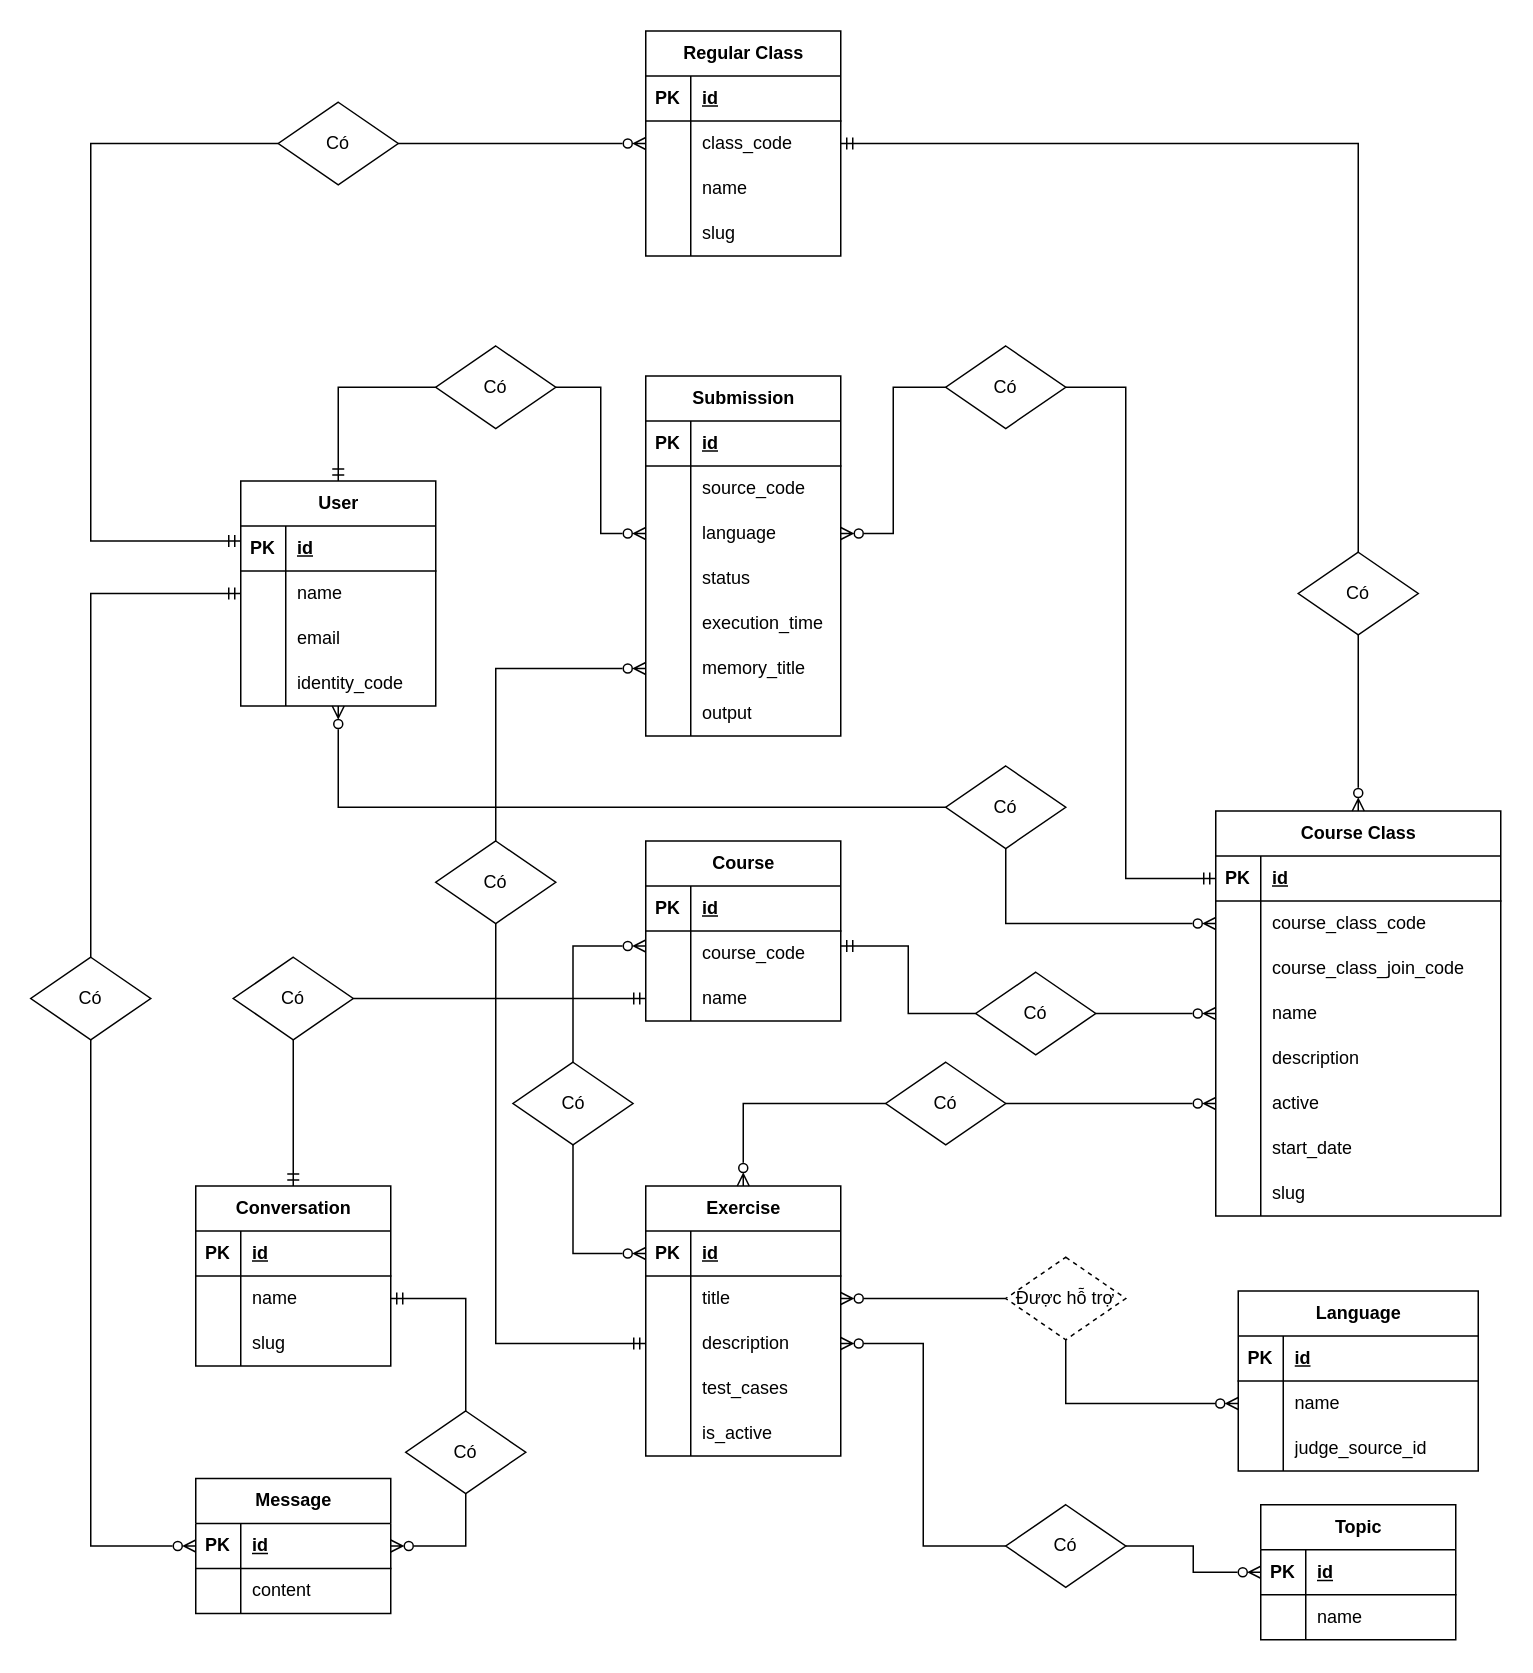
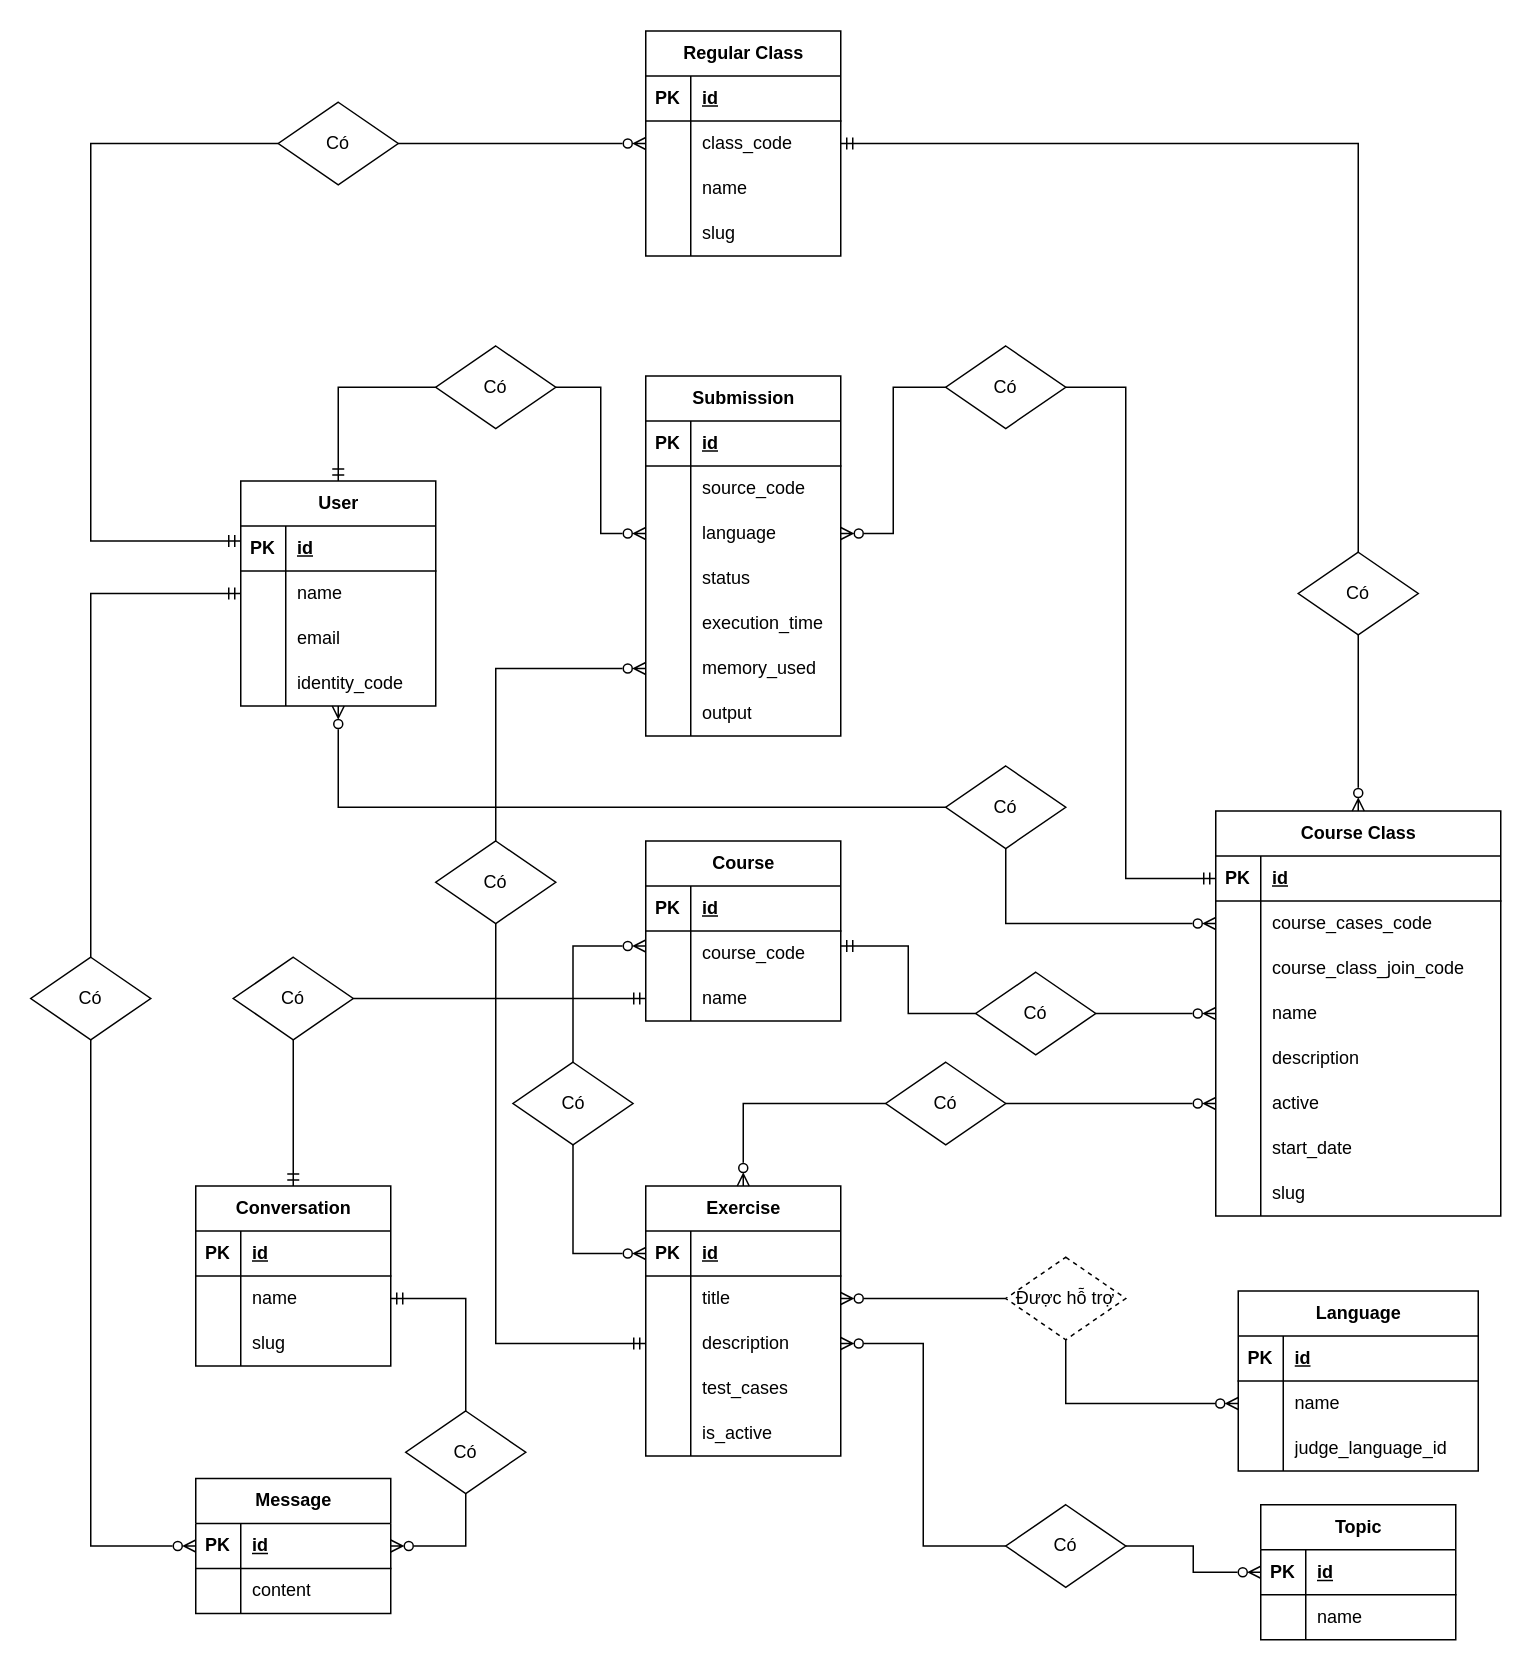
(759, 668) -> (758, 668)
(1356, 923) -> (1358, 923)
(1369, 1448) -> (1376, 1448)
